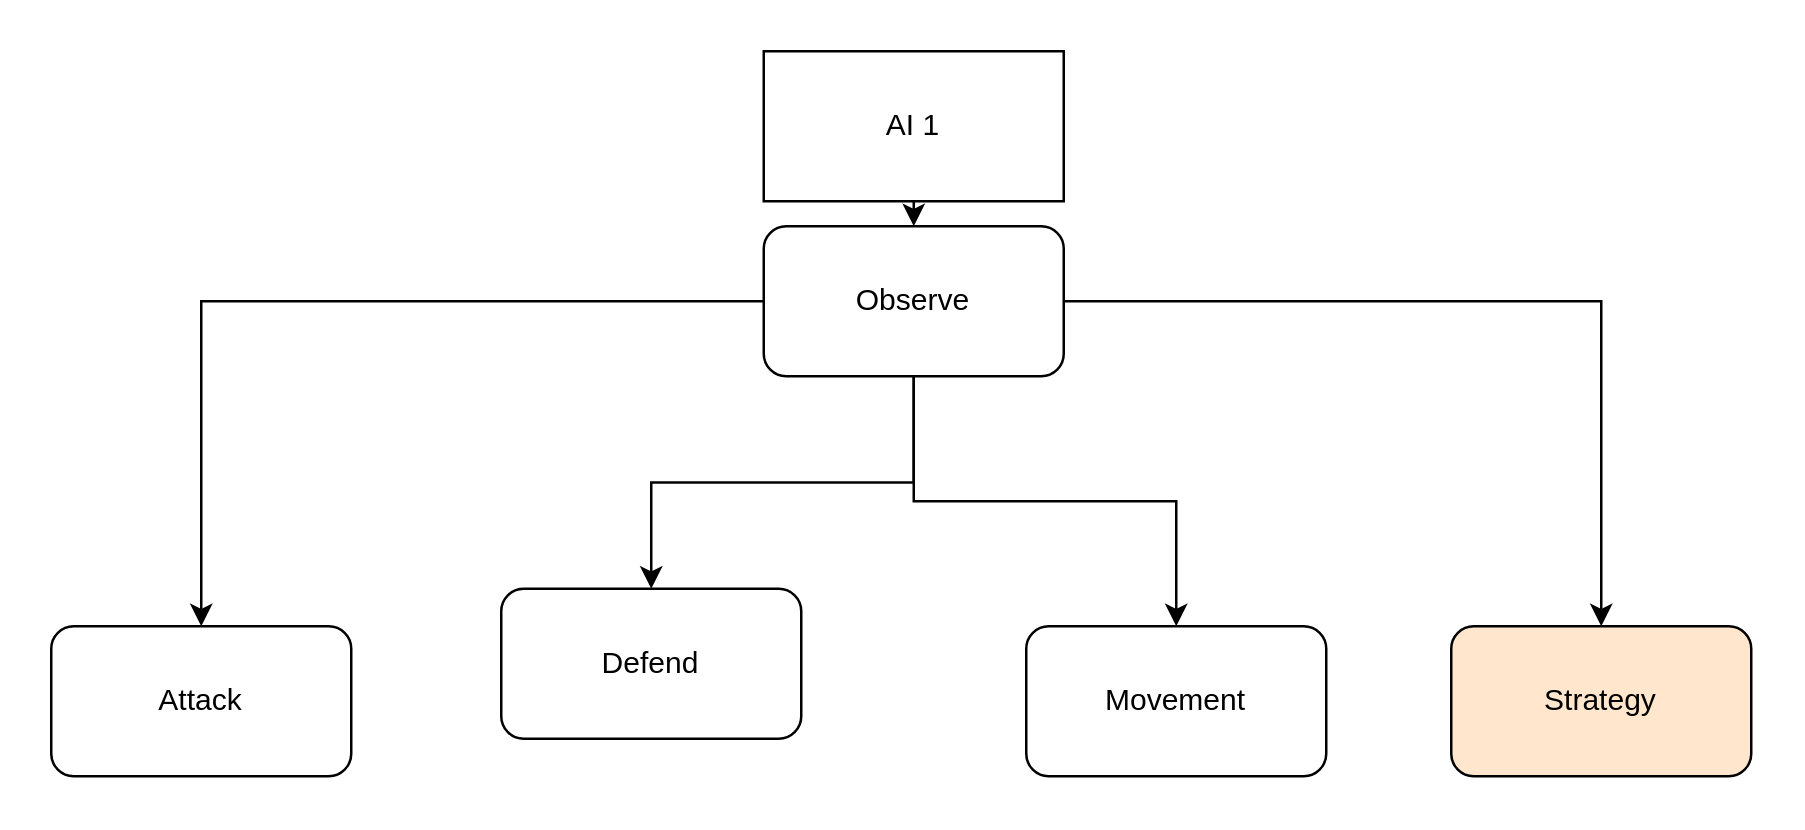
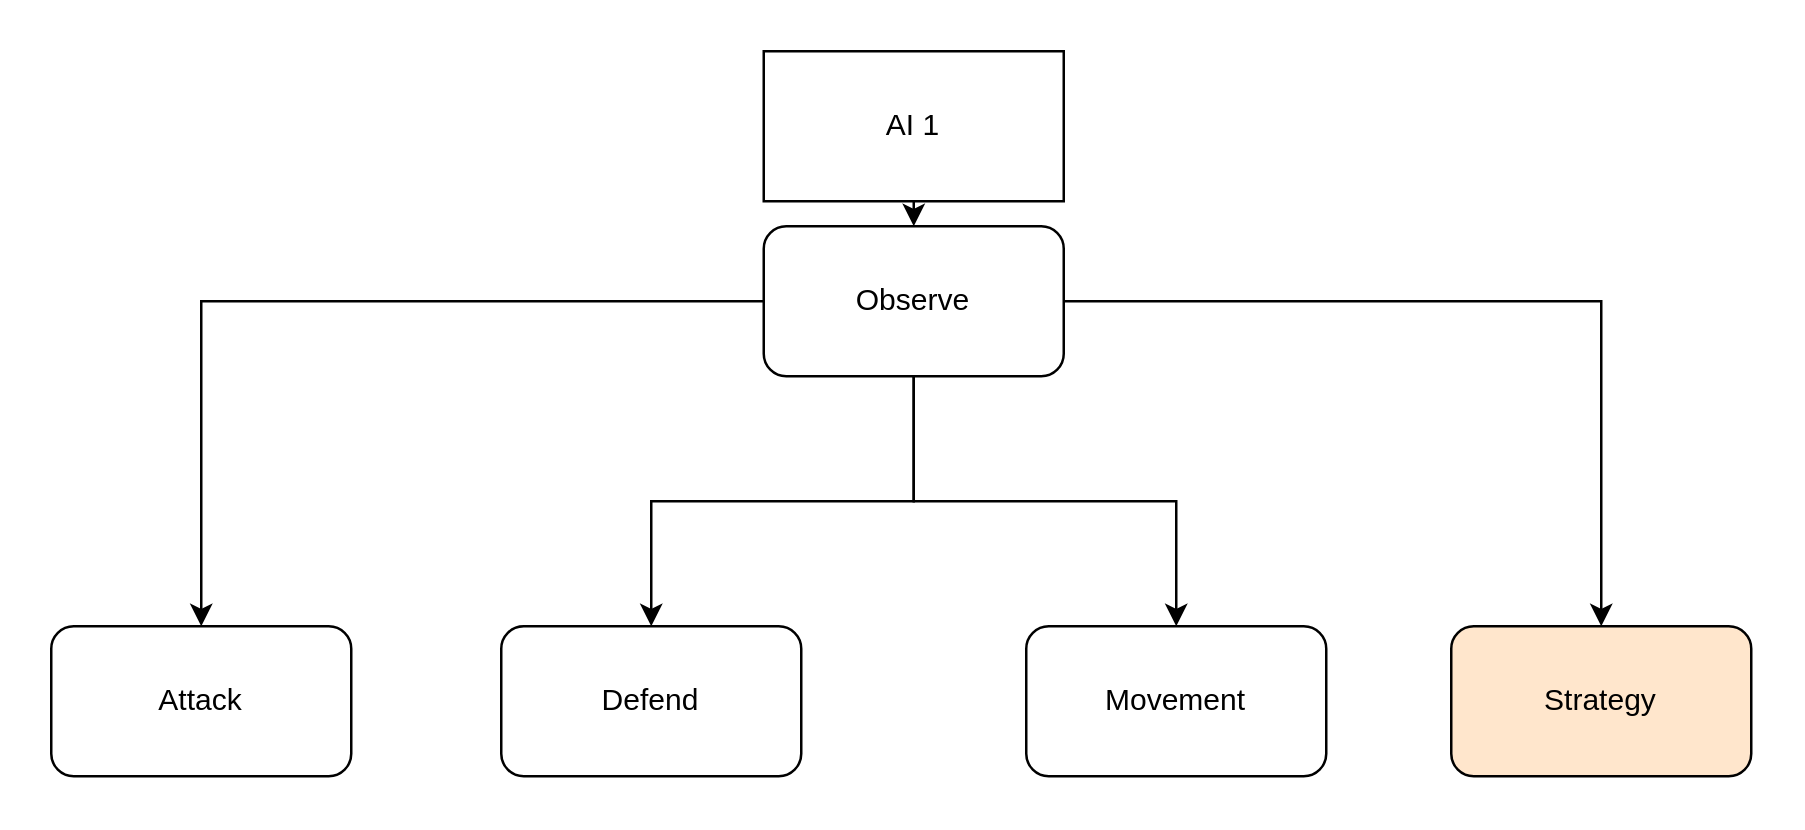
(651, 664) -> (651, 701)
